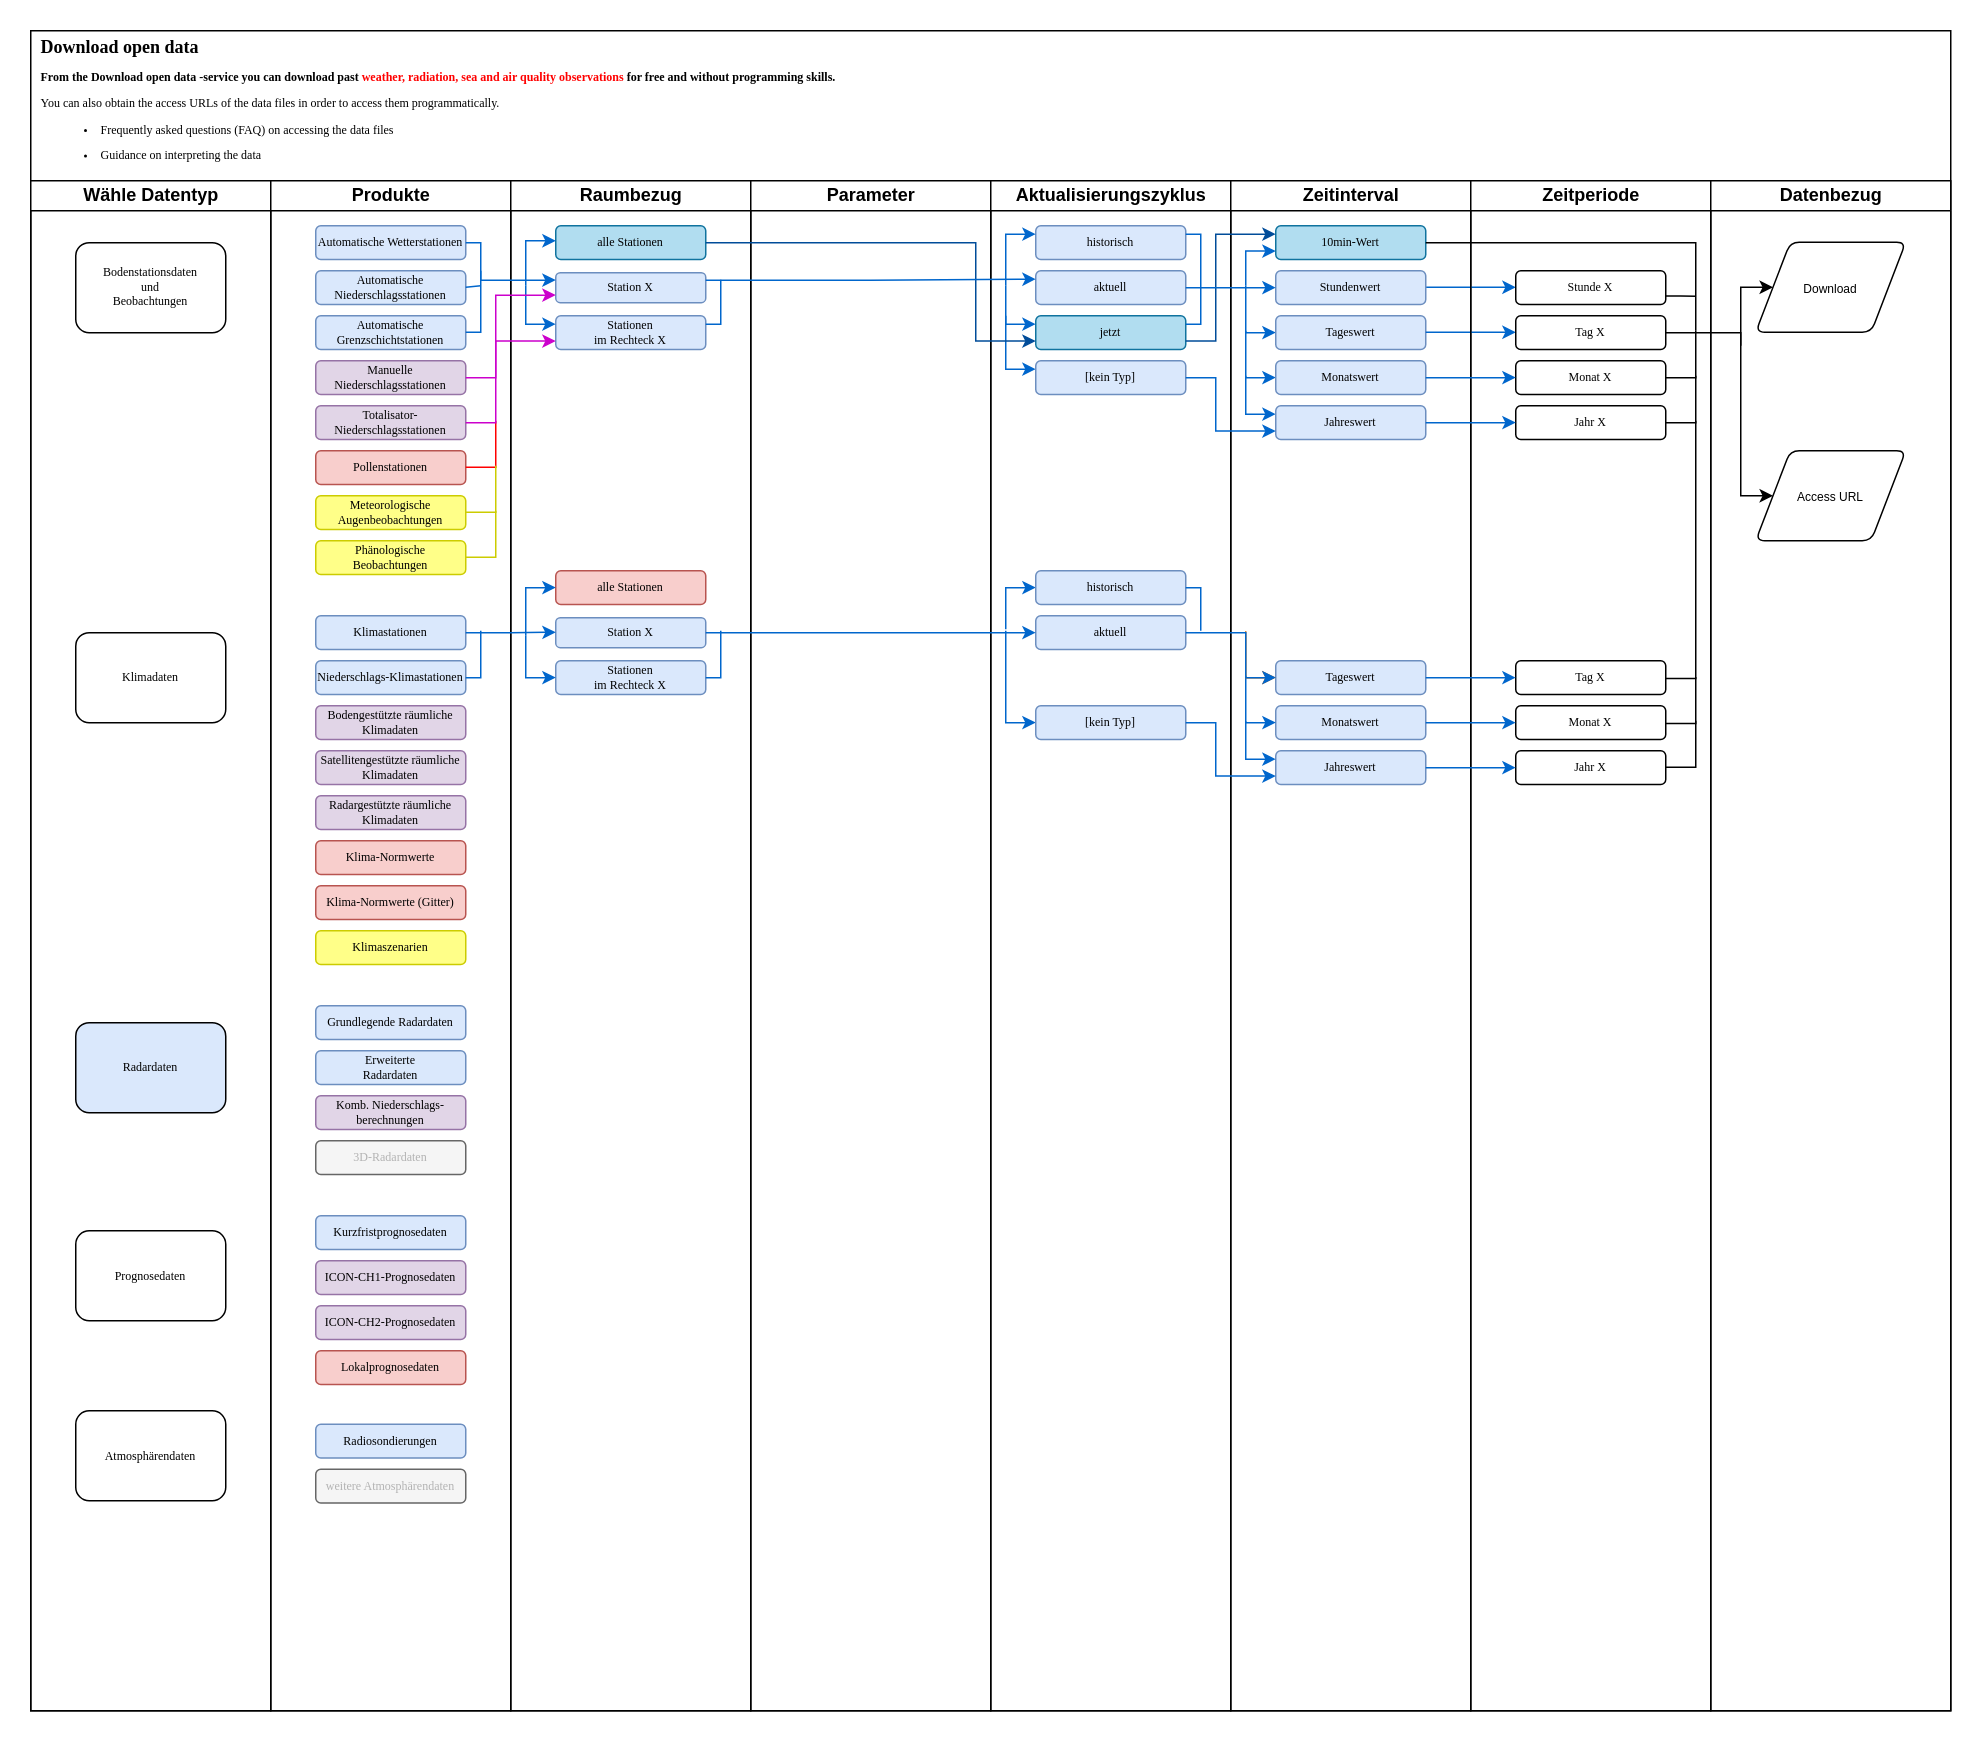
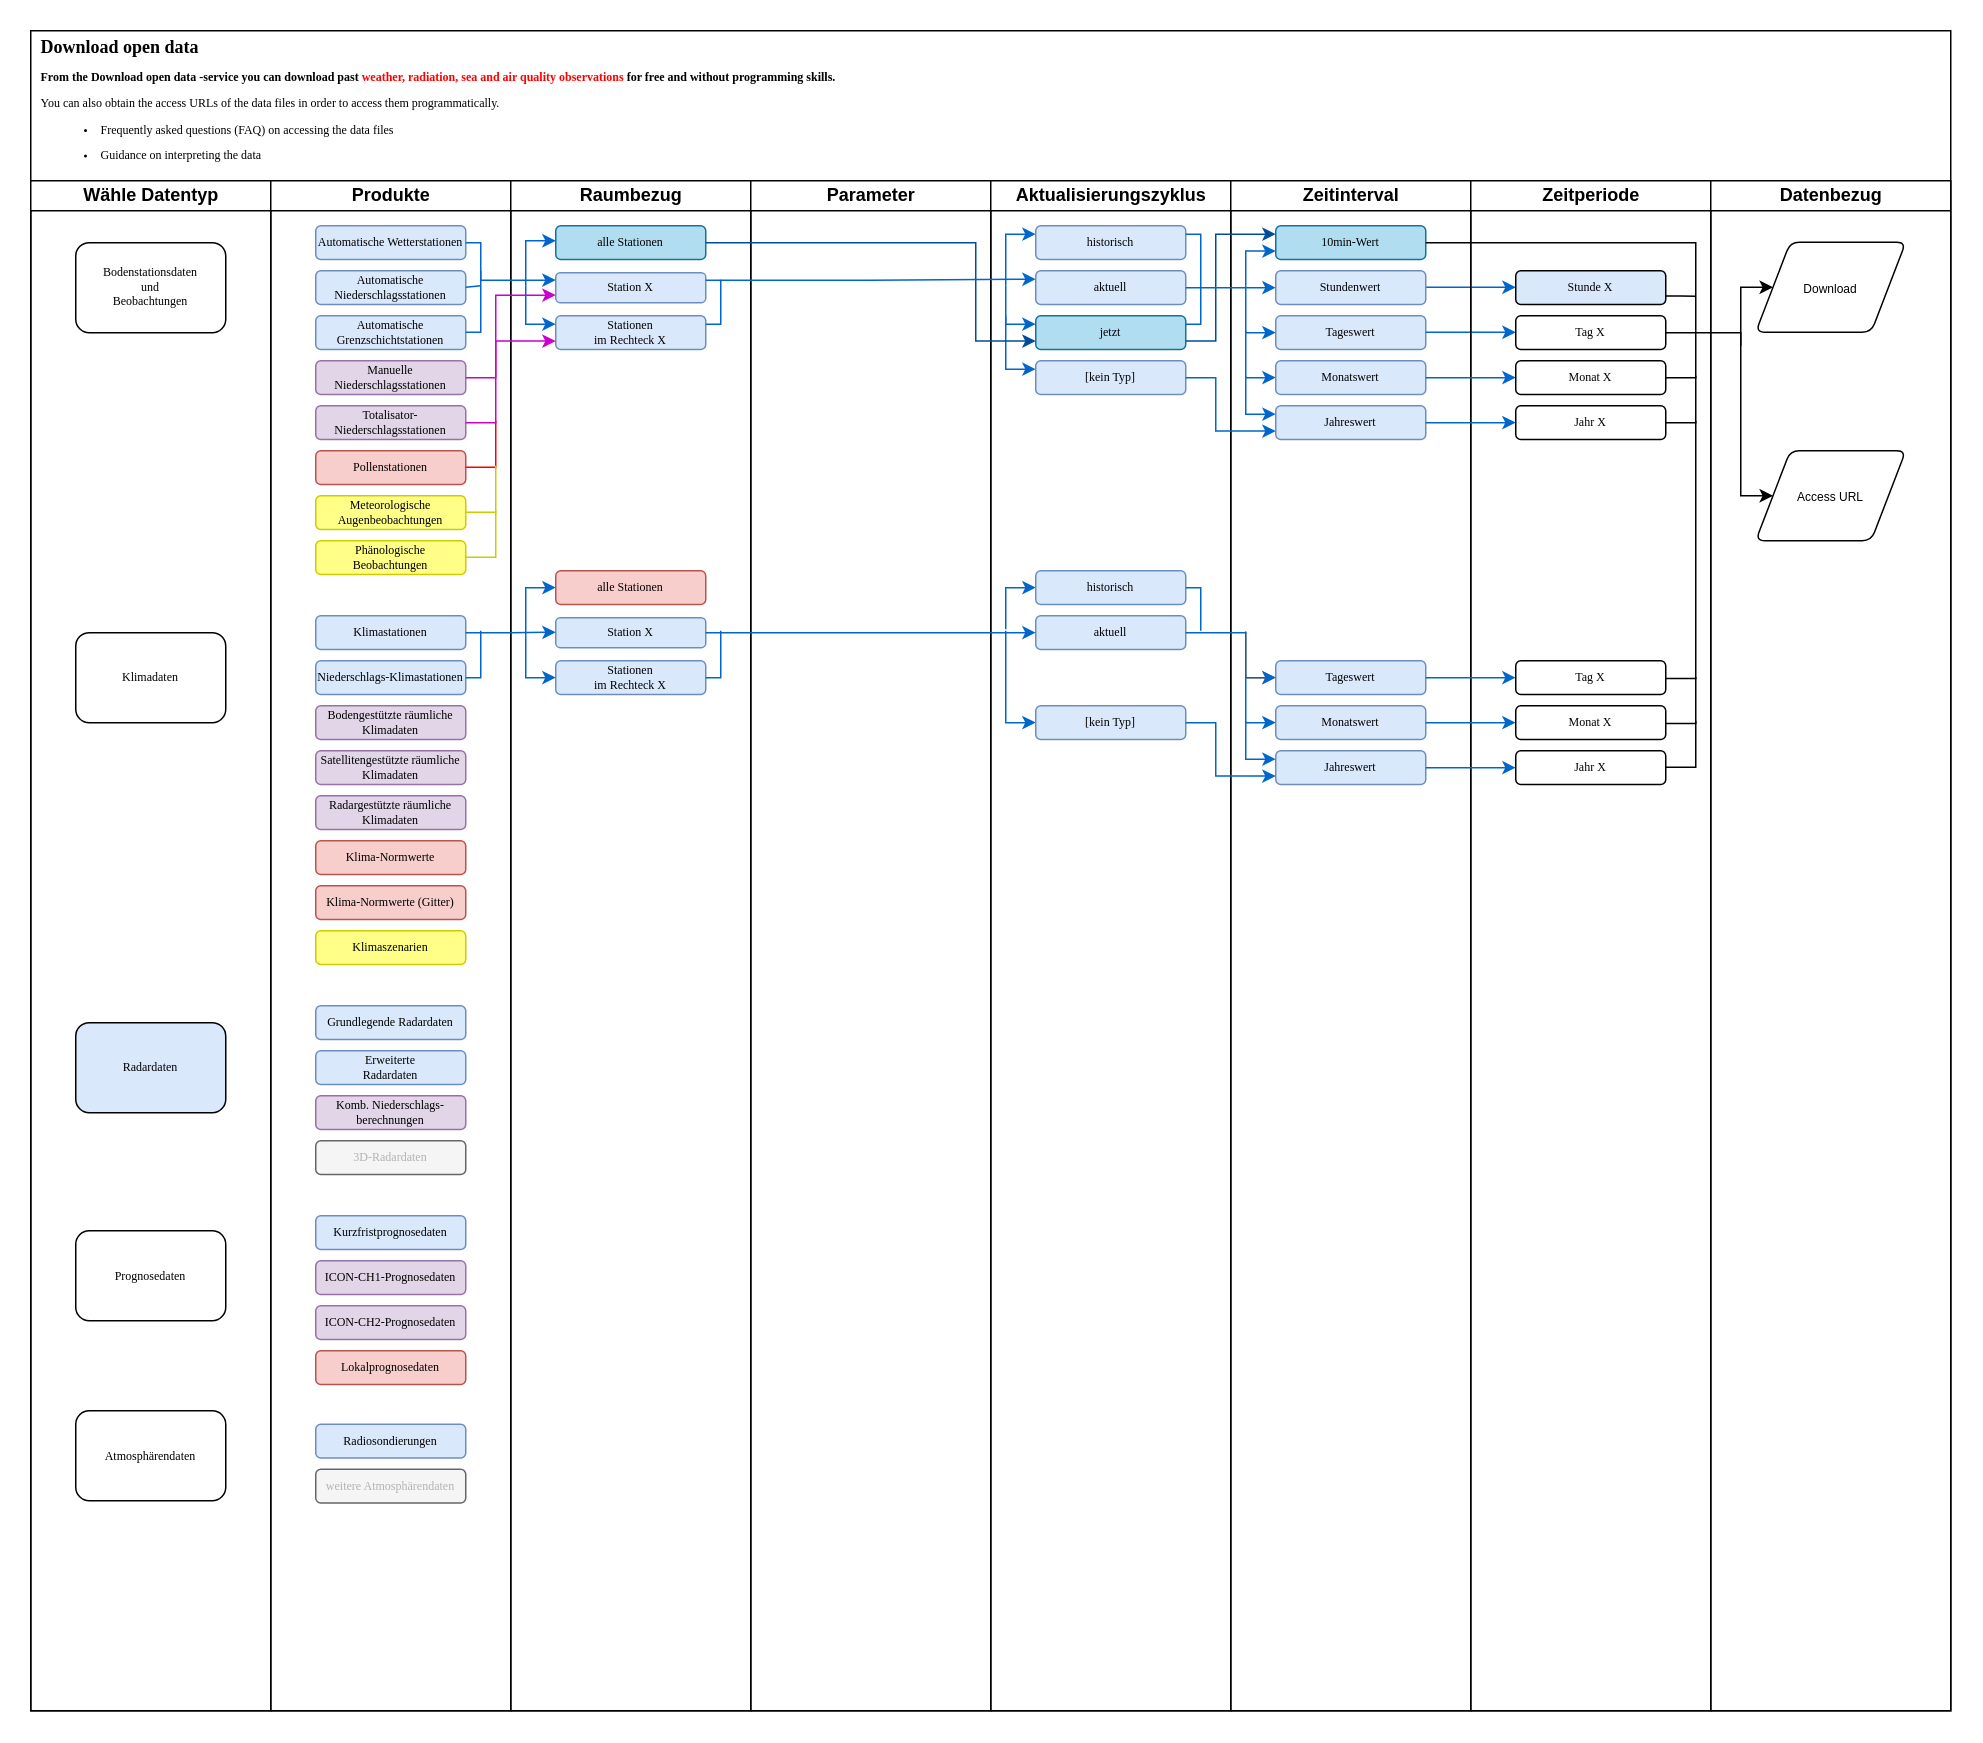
(1591, 288) -> (1591, 288)
